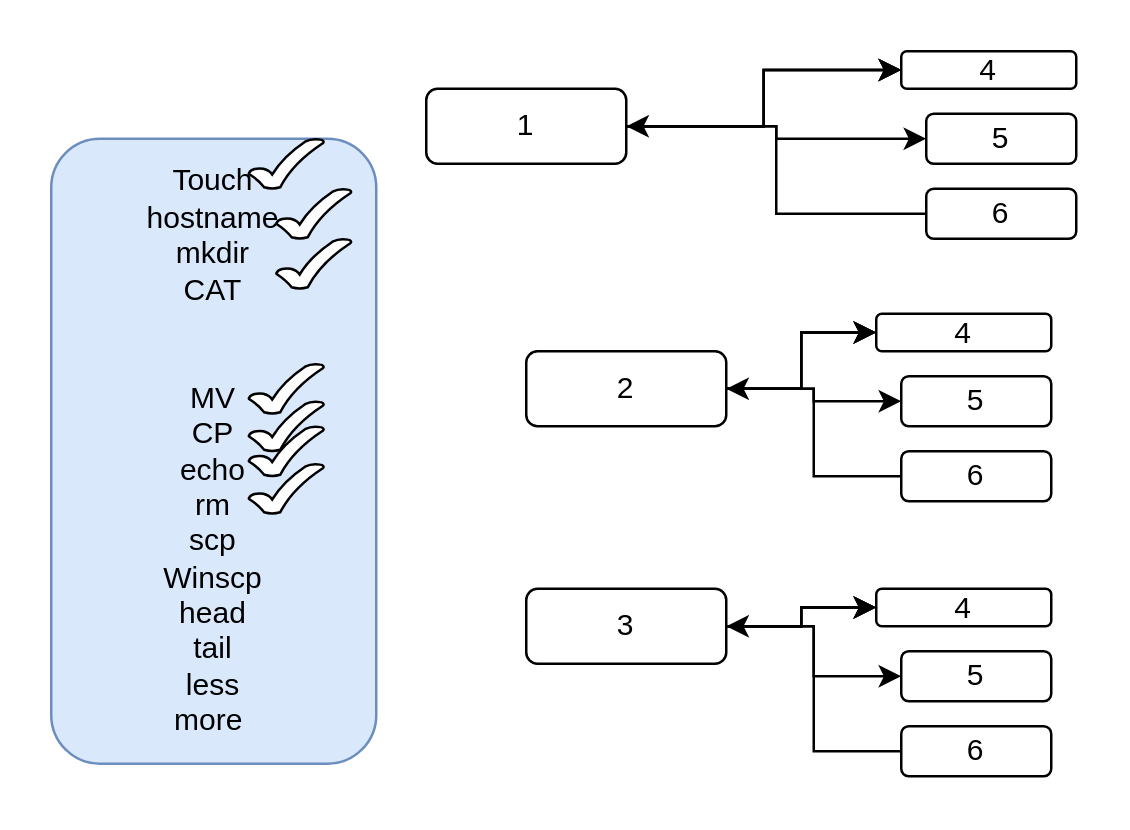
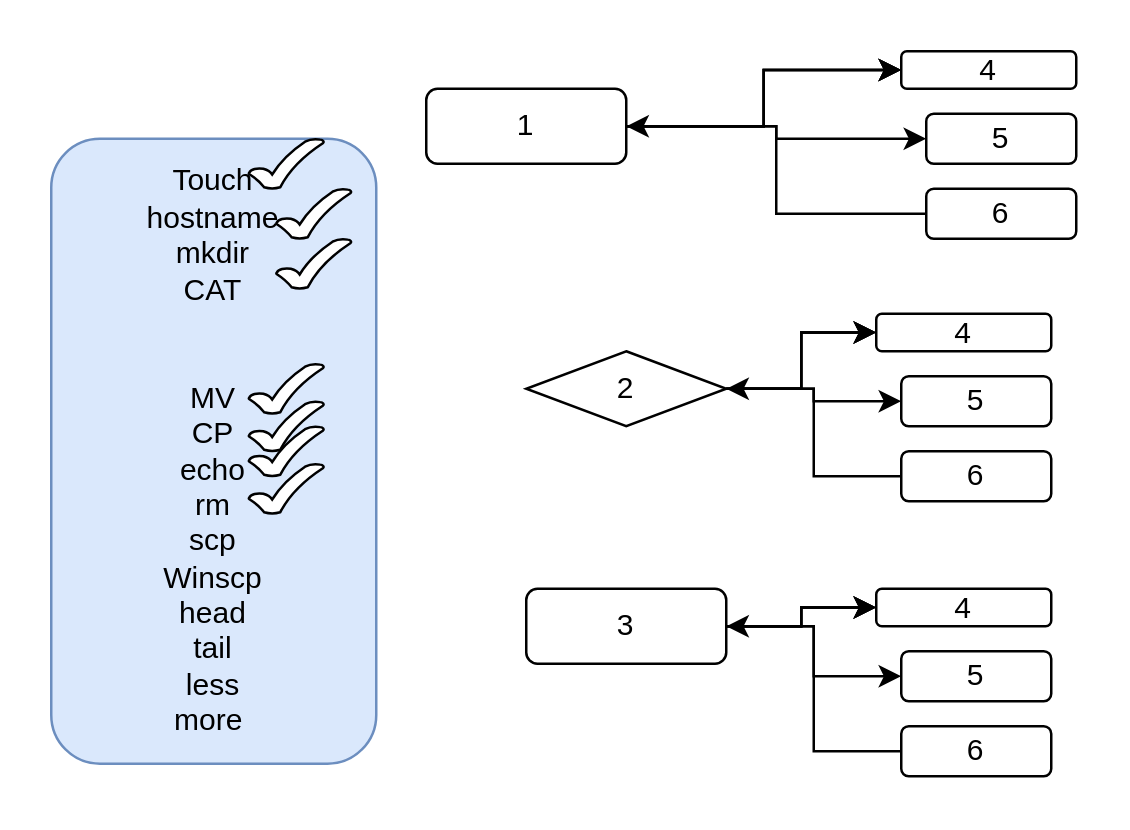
(626, 389) -> (626, 389)
